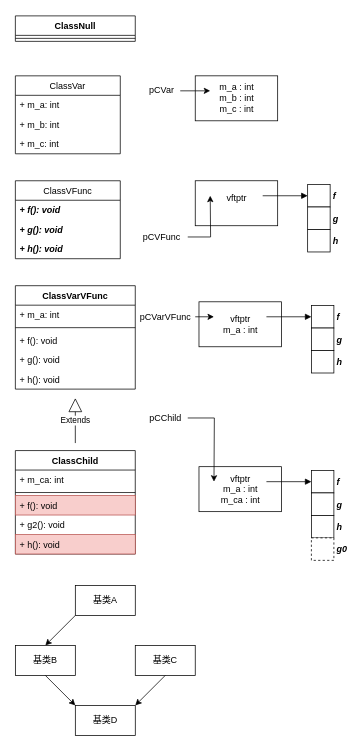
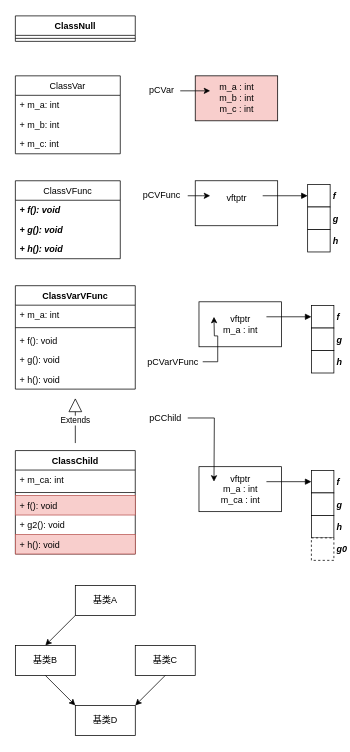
(237, 98) -> (237, 98)
(162, 237) -> (162, 195)
(165, 317) -> (173, 362)
